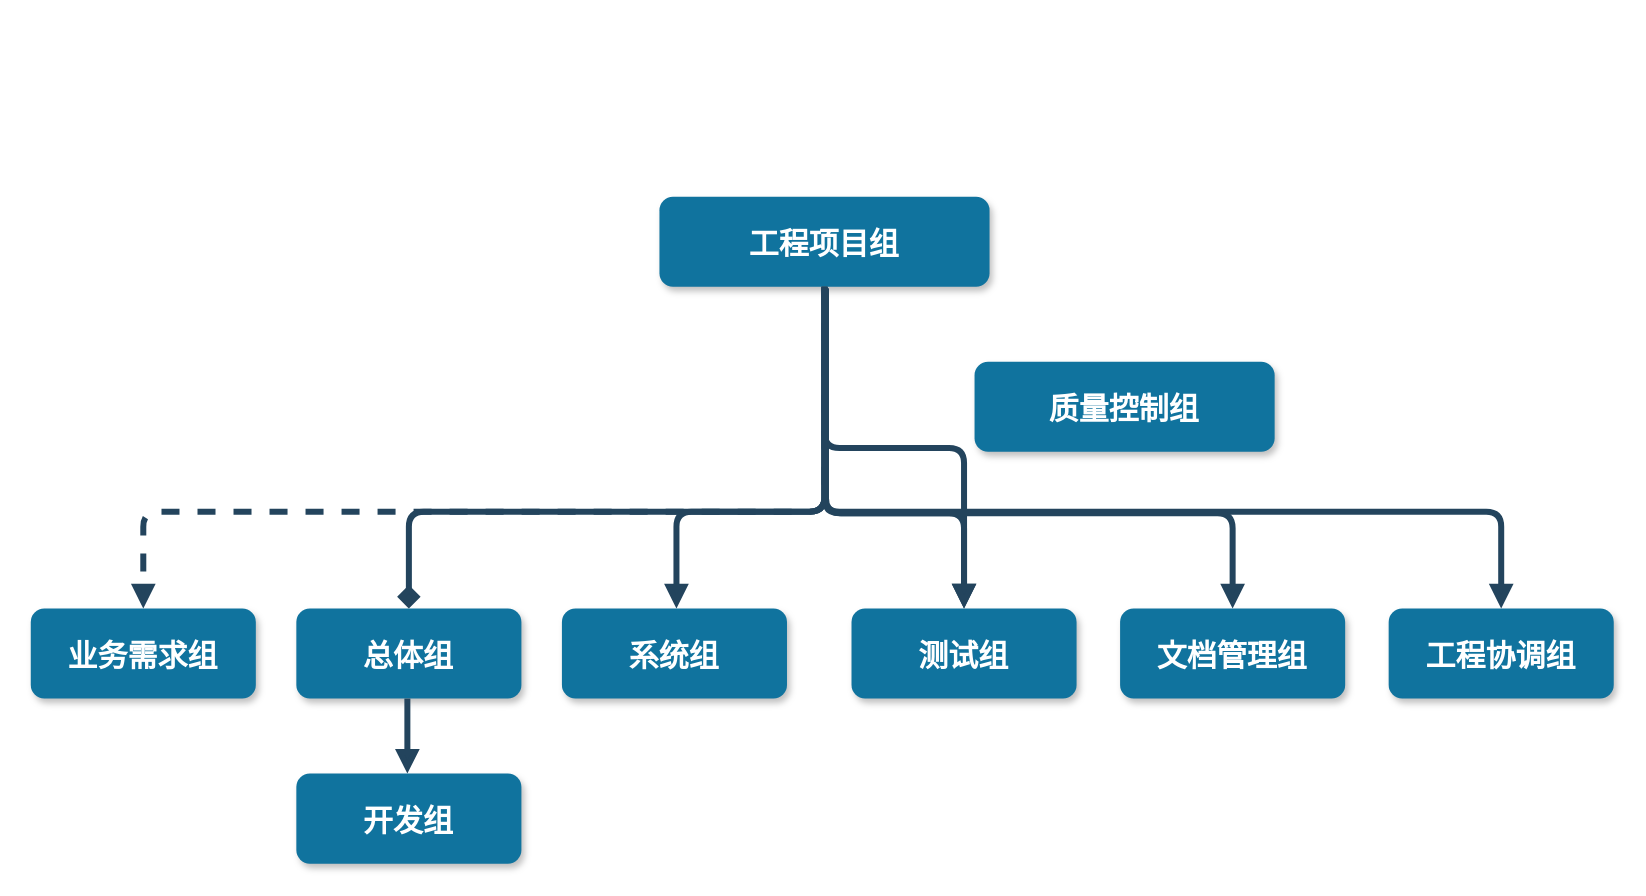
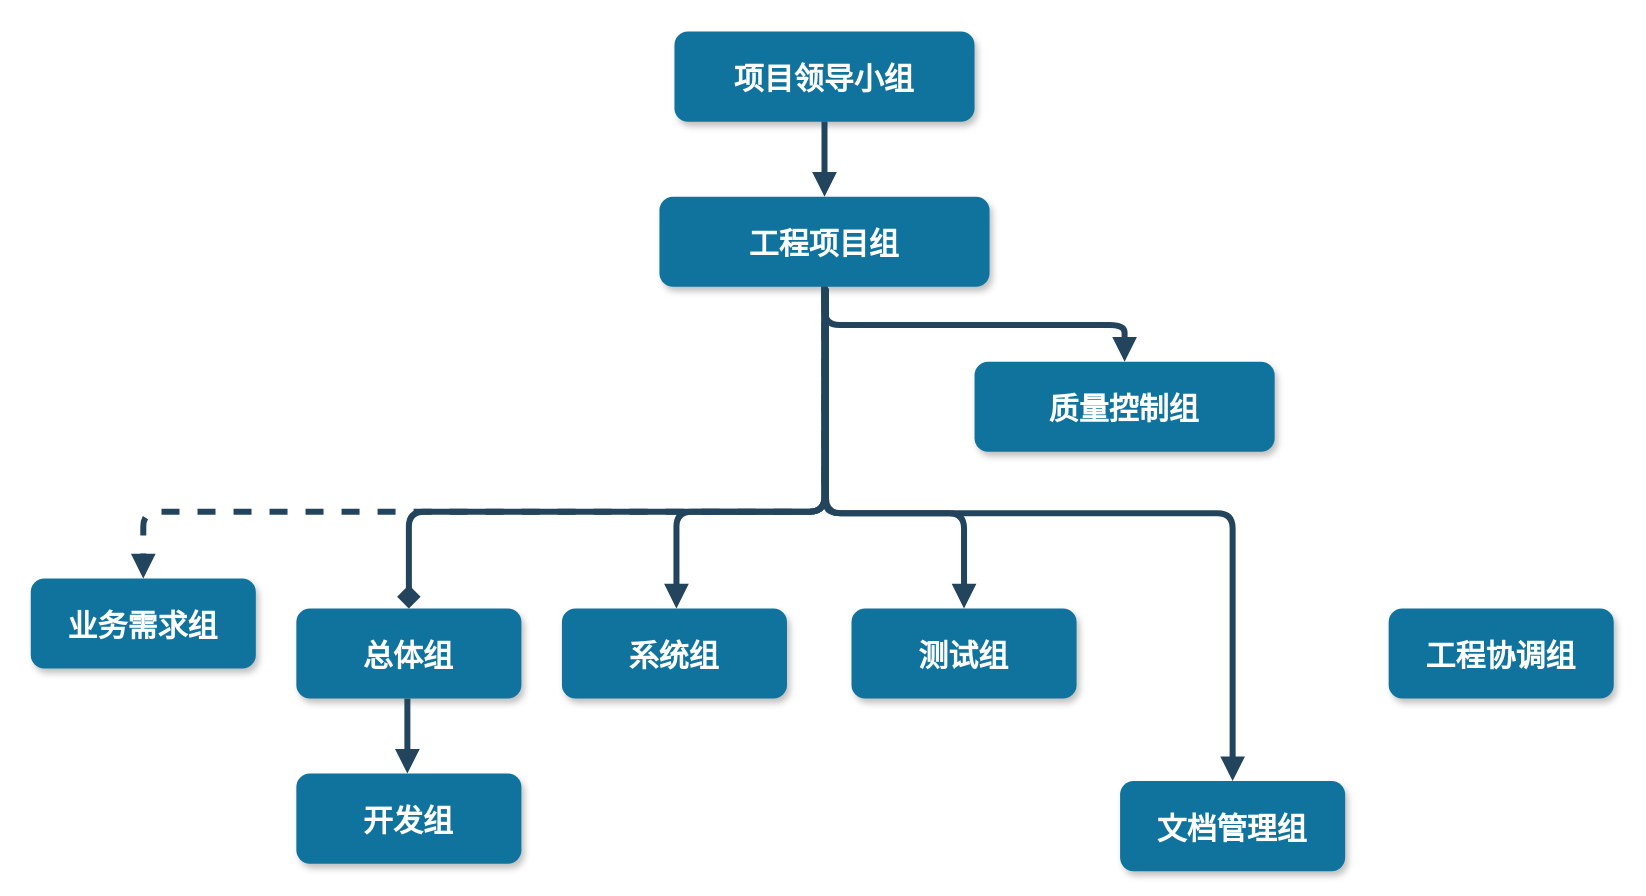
none -> (824, 77)
none -> (824, 145)
(927, 448) -> (979, 325)
(1395, 512) -> none
(143, 653) -> (143, 623)
(1232, 653) -> (1232, 826)
